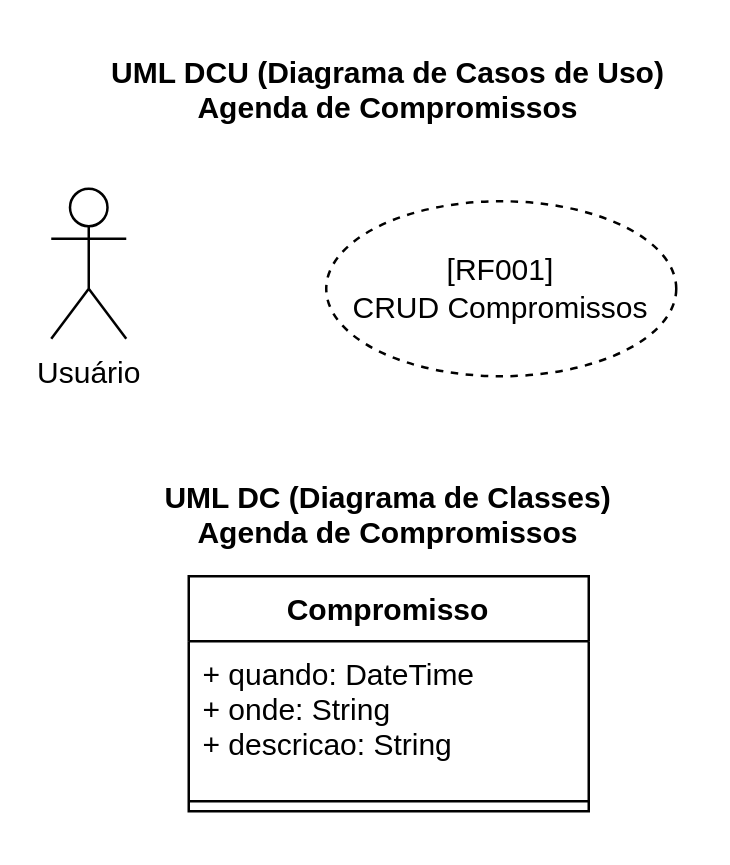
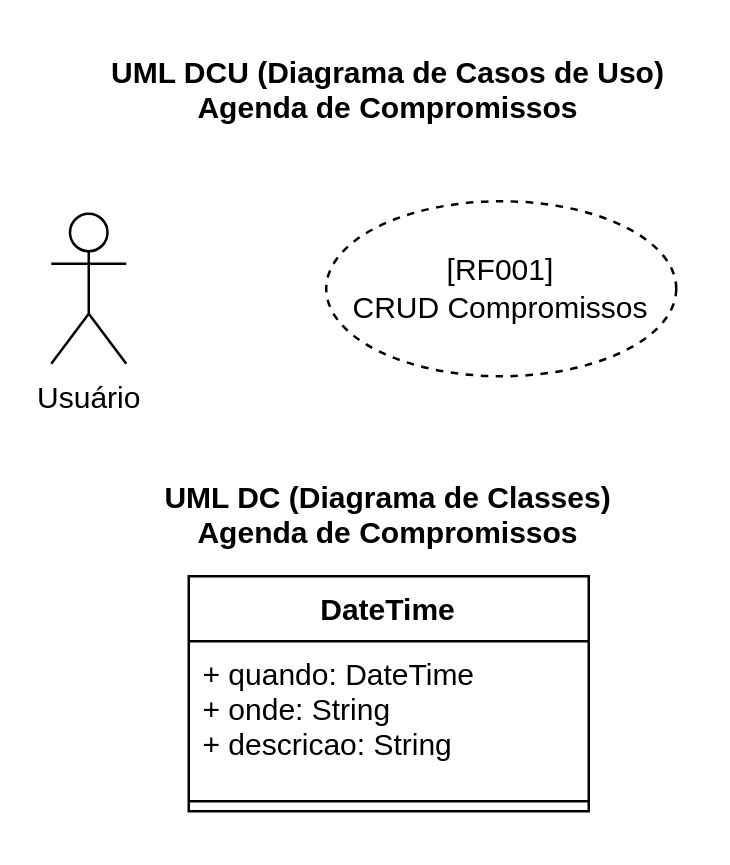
(89, 264) -> (89, 289)
(388, 610) -> (388, 610)
